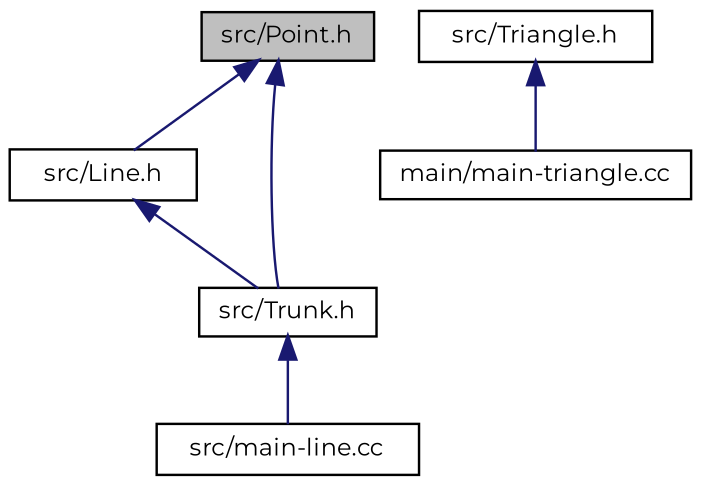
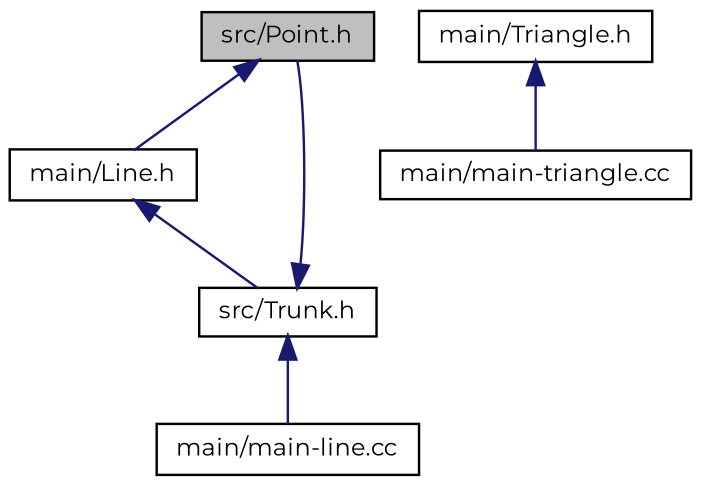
(536, 36) -> (536, 36)
(103, 175) -> (103, 175)
(272, 187) -> (304, 162)
(288, 449) -> (288, 449)
